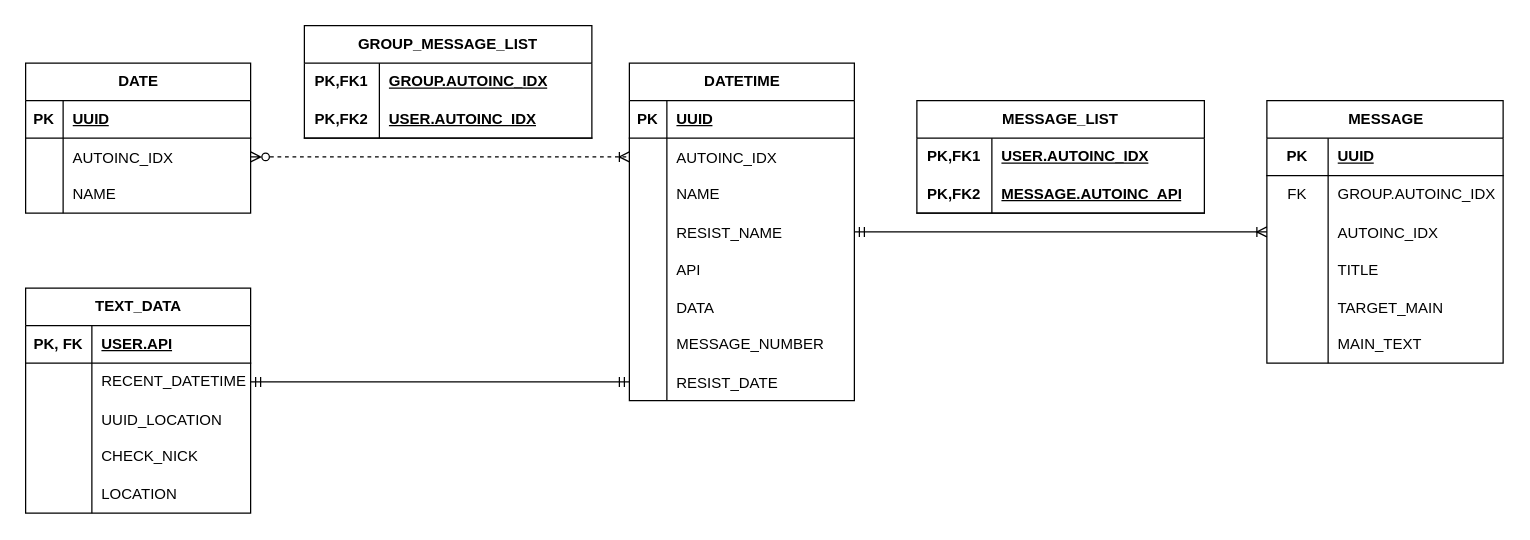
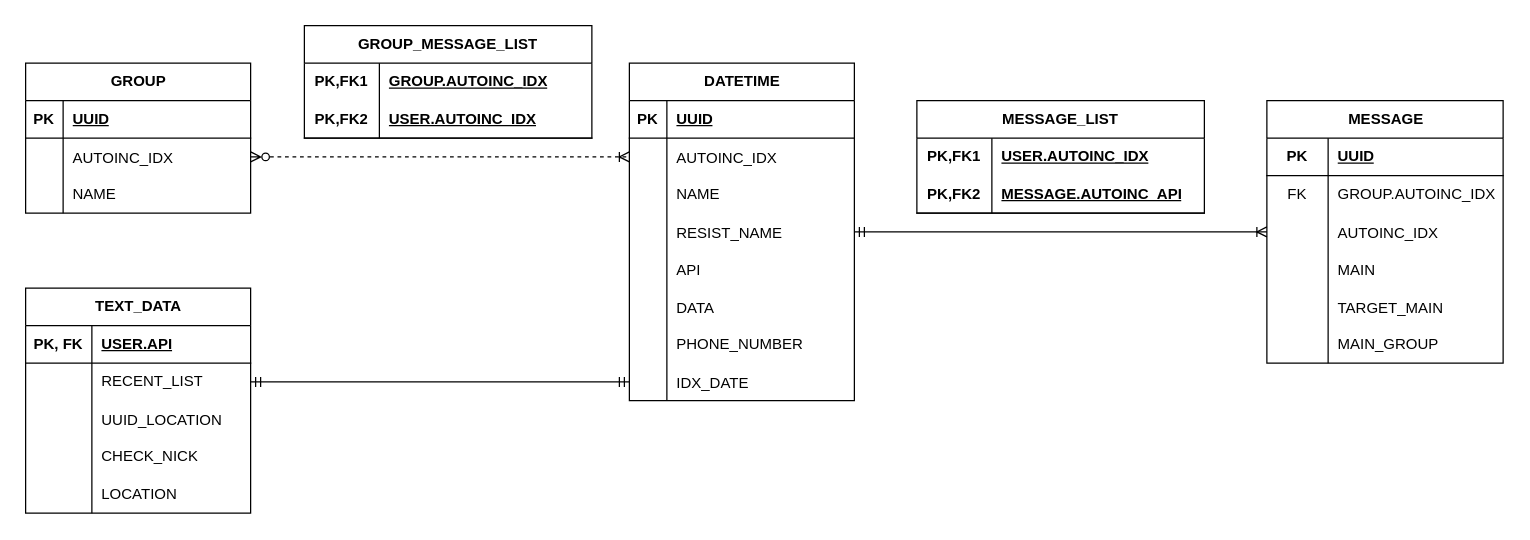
(139, 82) -> (139, 82)
(1359, 270) -> (1354, 270)
(736, 344) -> (727, 344)
(1376, 344) -> (1380, 344)
(165, 382) -> (148, 382)
(722, 383) -> (710, 383)
